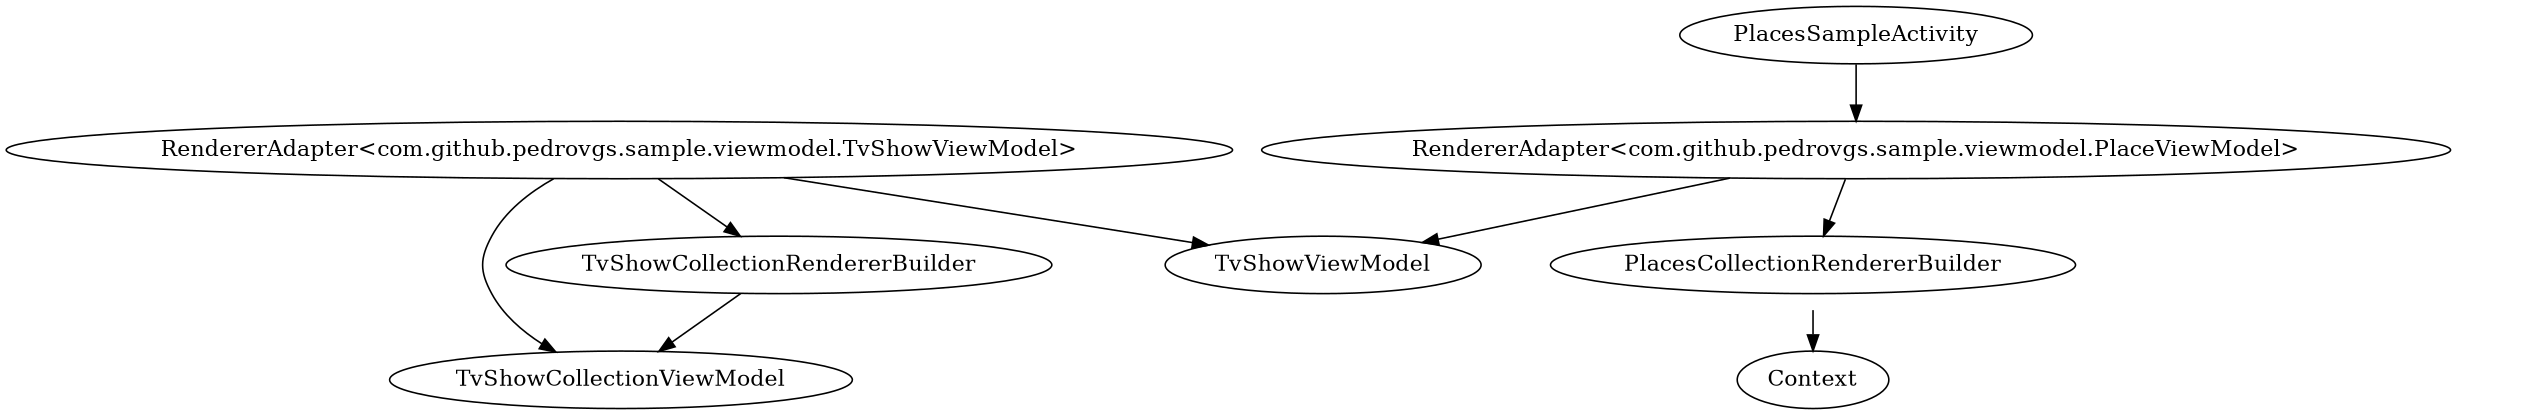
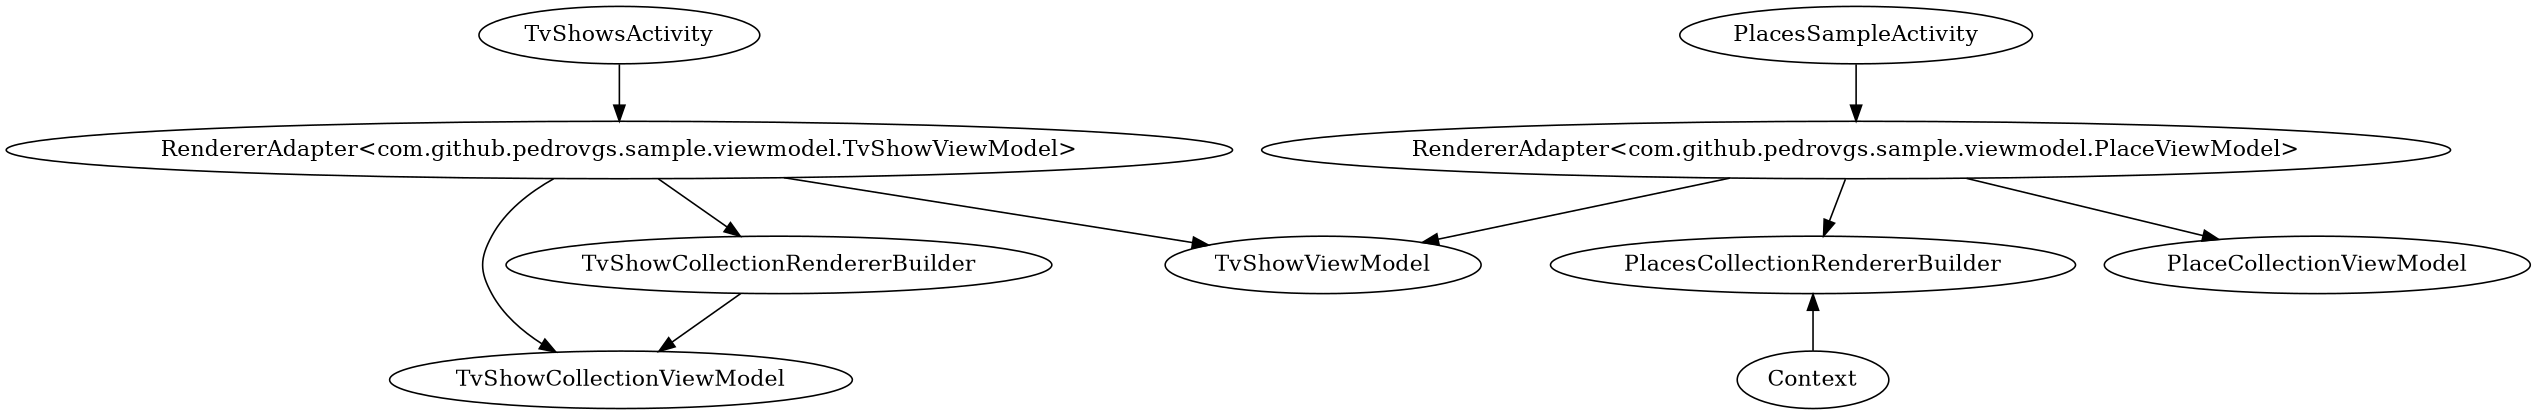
none -> (619, 35)
none -> (2317, 265)
(1813, 322) -> (1813, 331)
